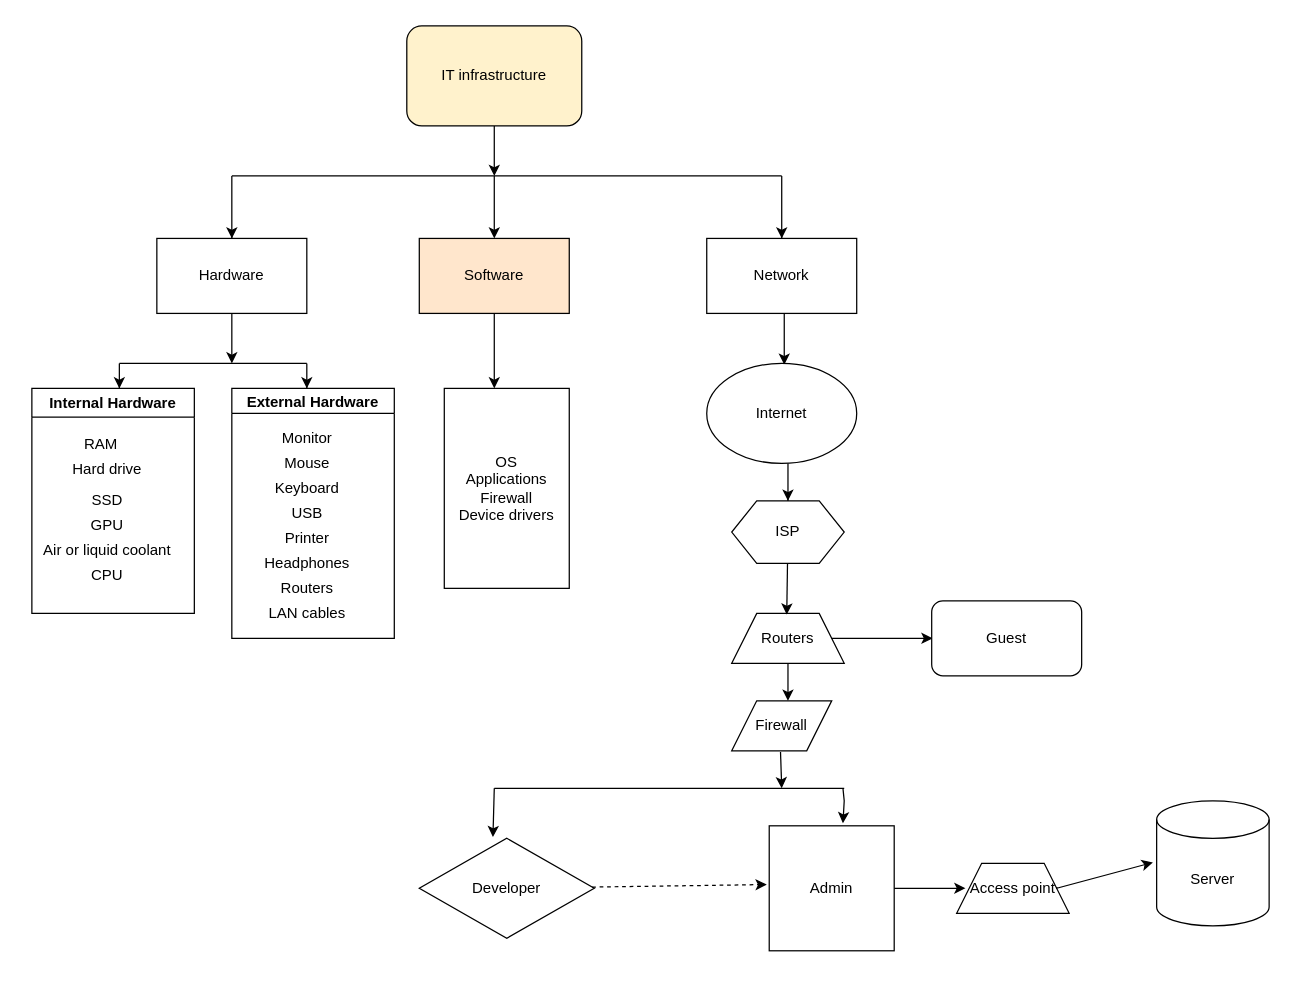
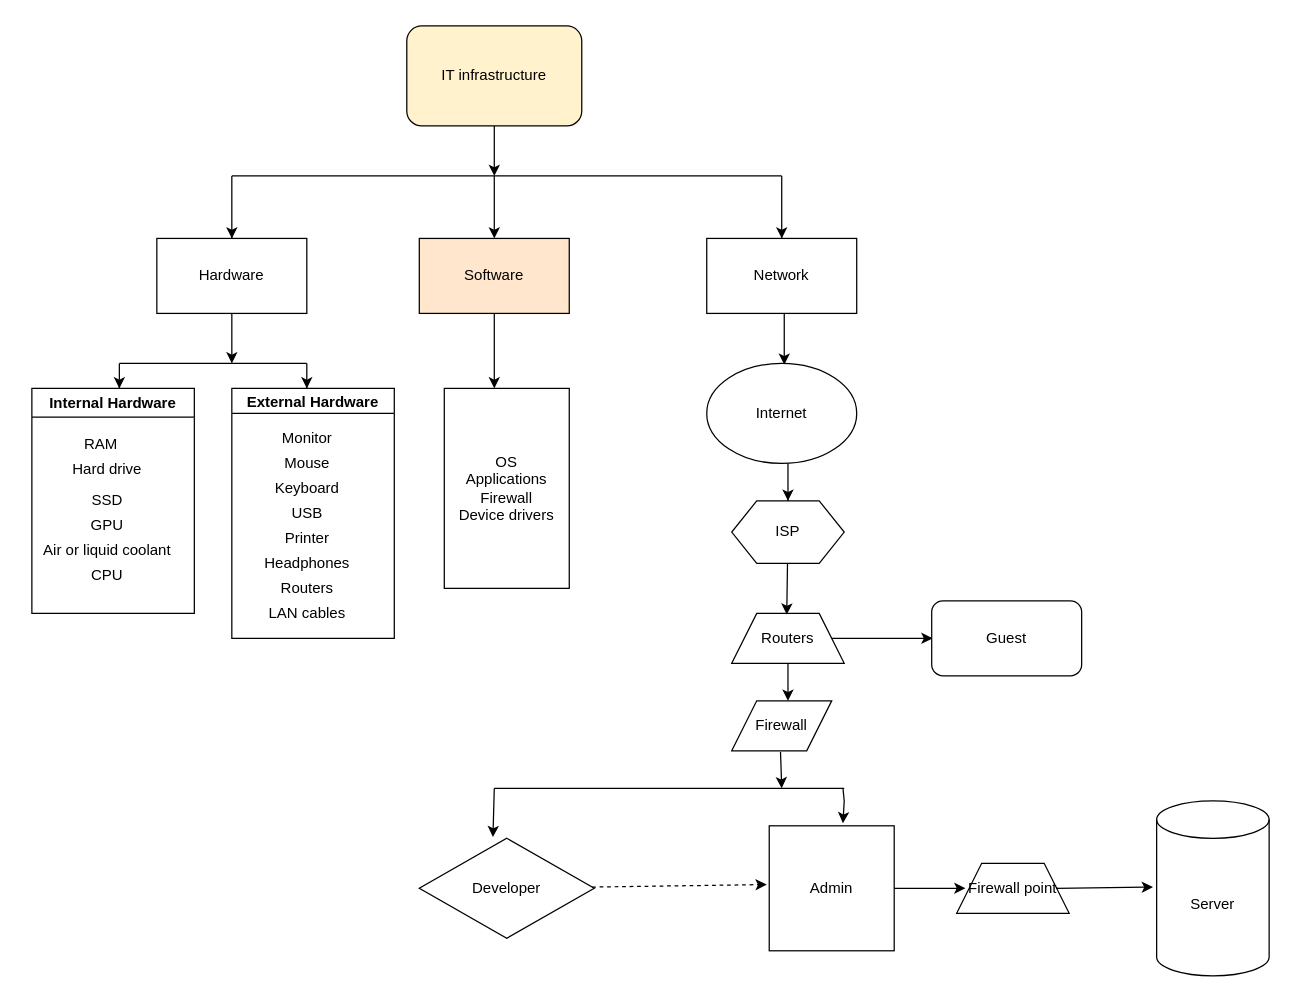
(1213, 863) -> (1213, 888)
(1013, 888) -> (1013, 888)
